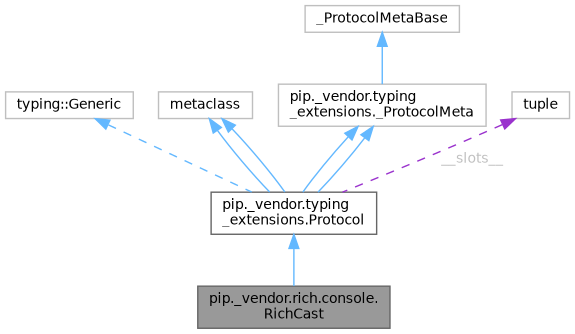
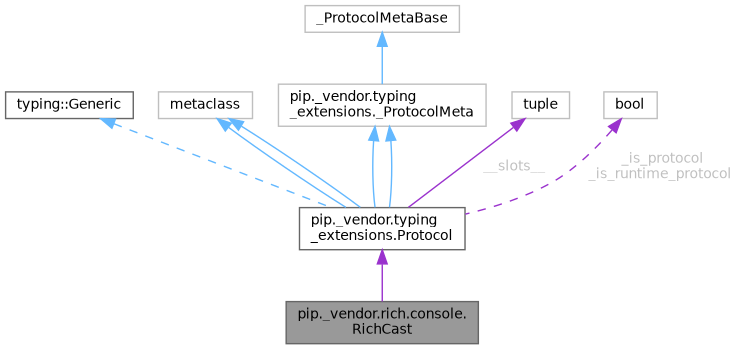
(69, 105) -> (69, 105)
none -> (631, 105)
(423, 159) -> (461, 167)
(294, 267) -> (382, 283)
